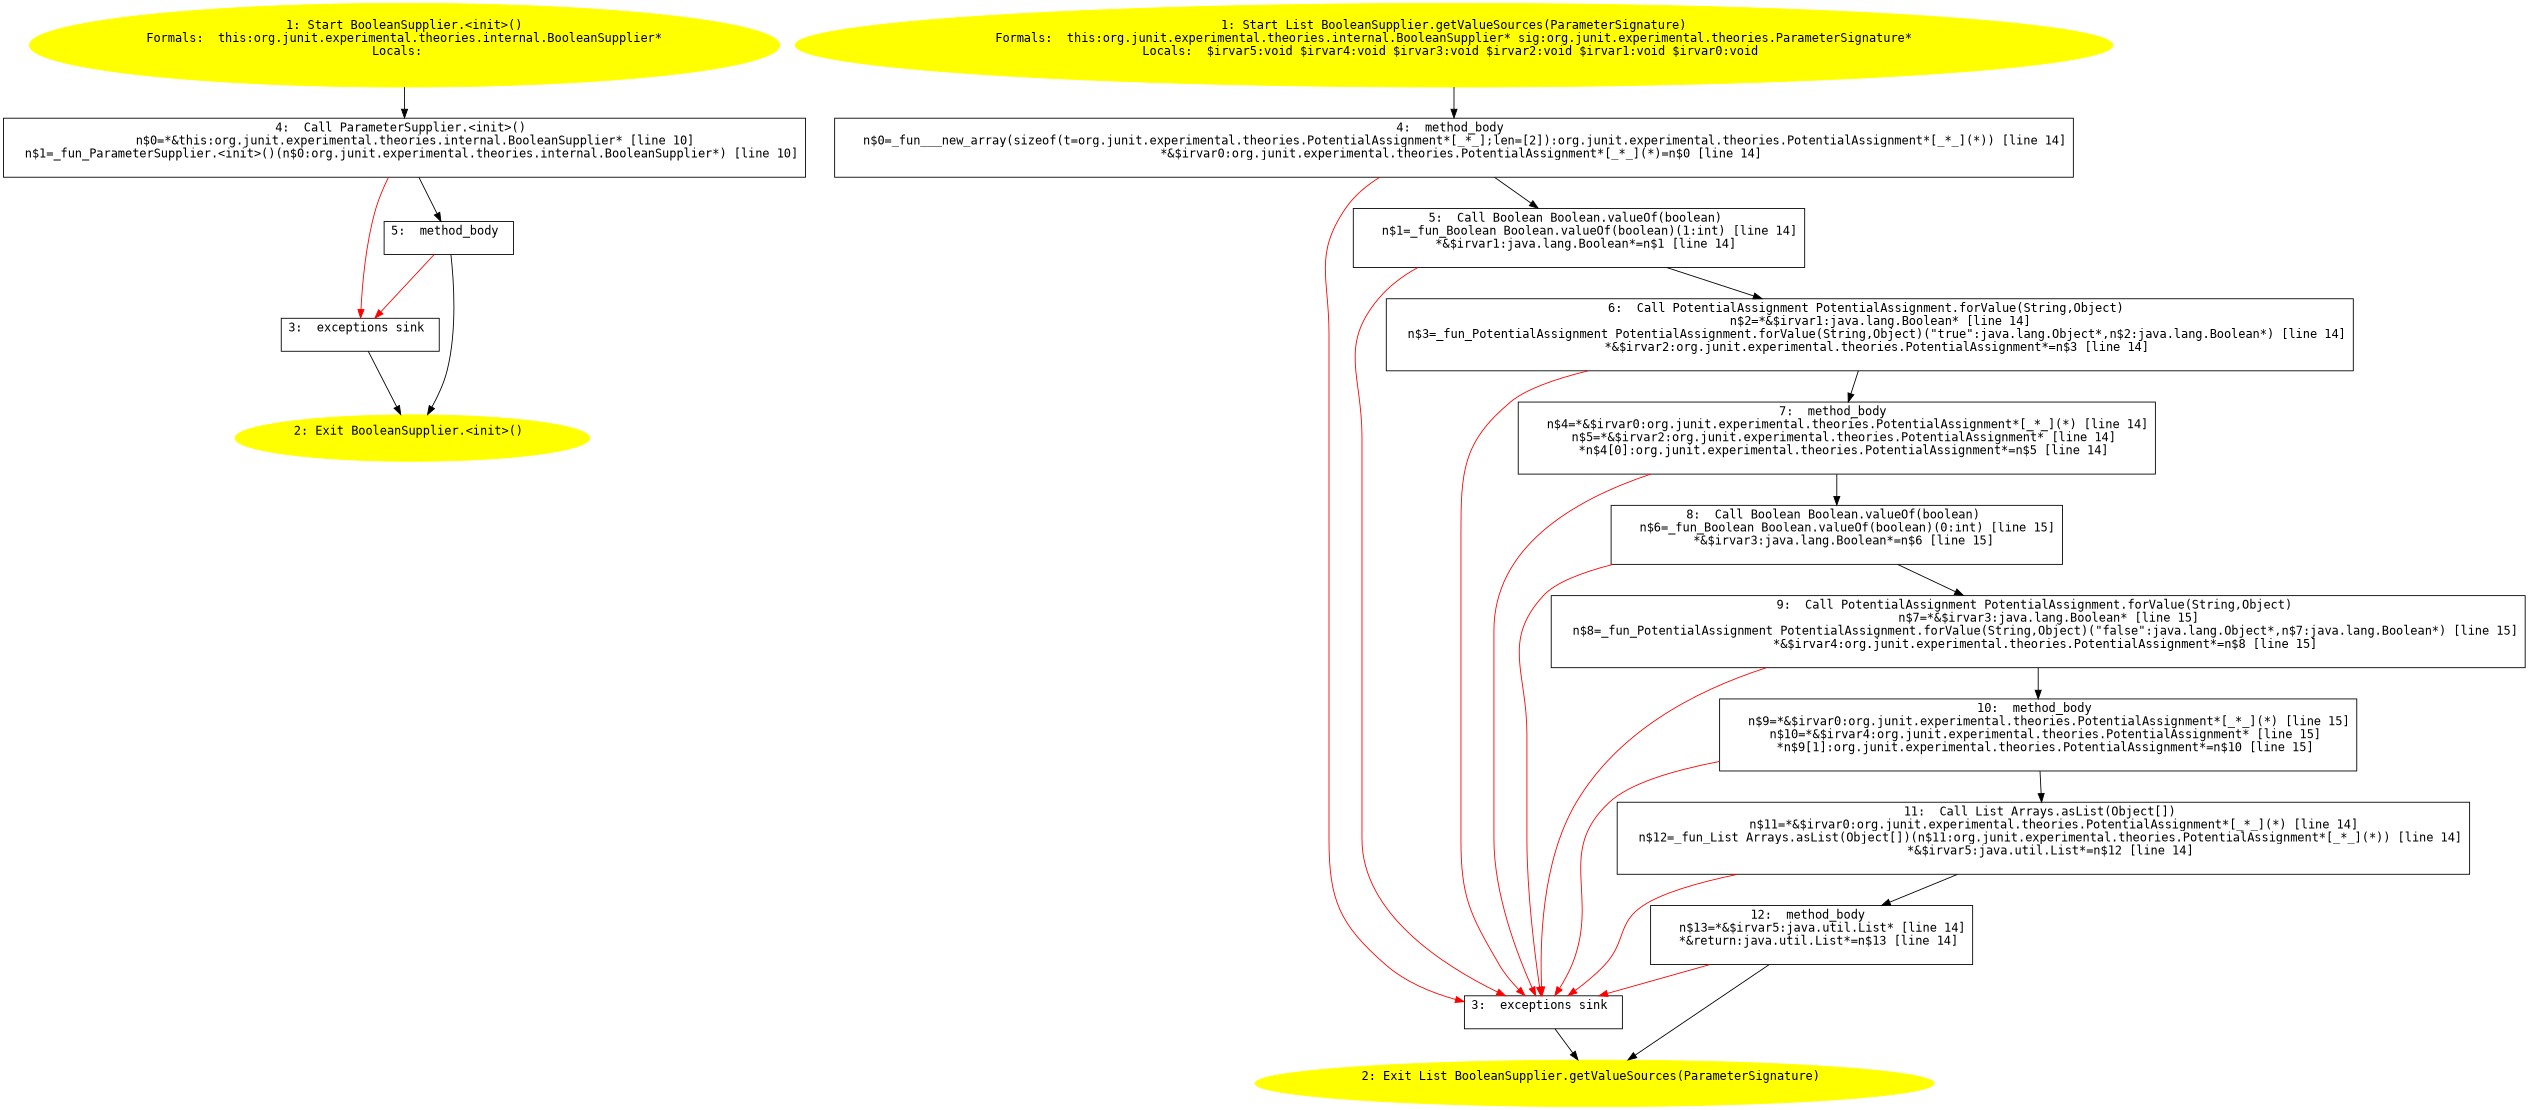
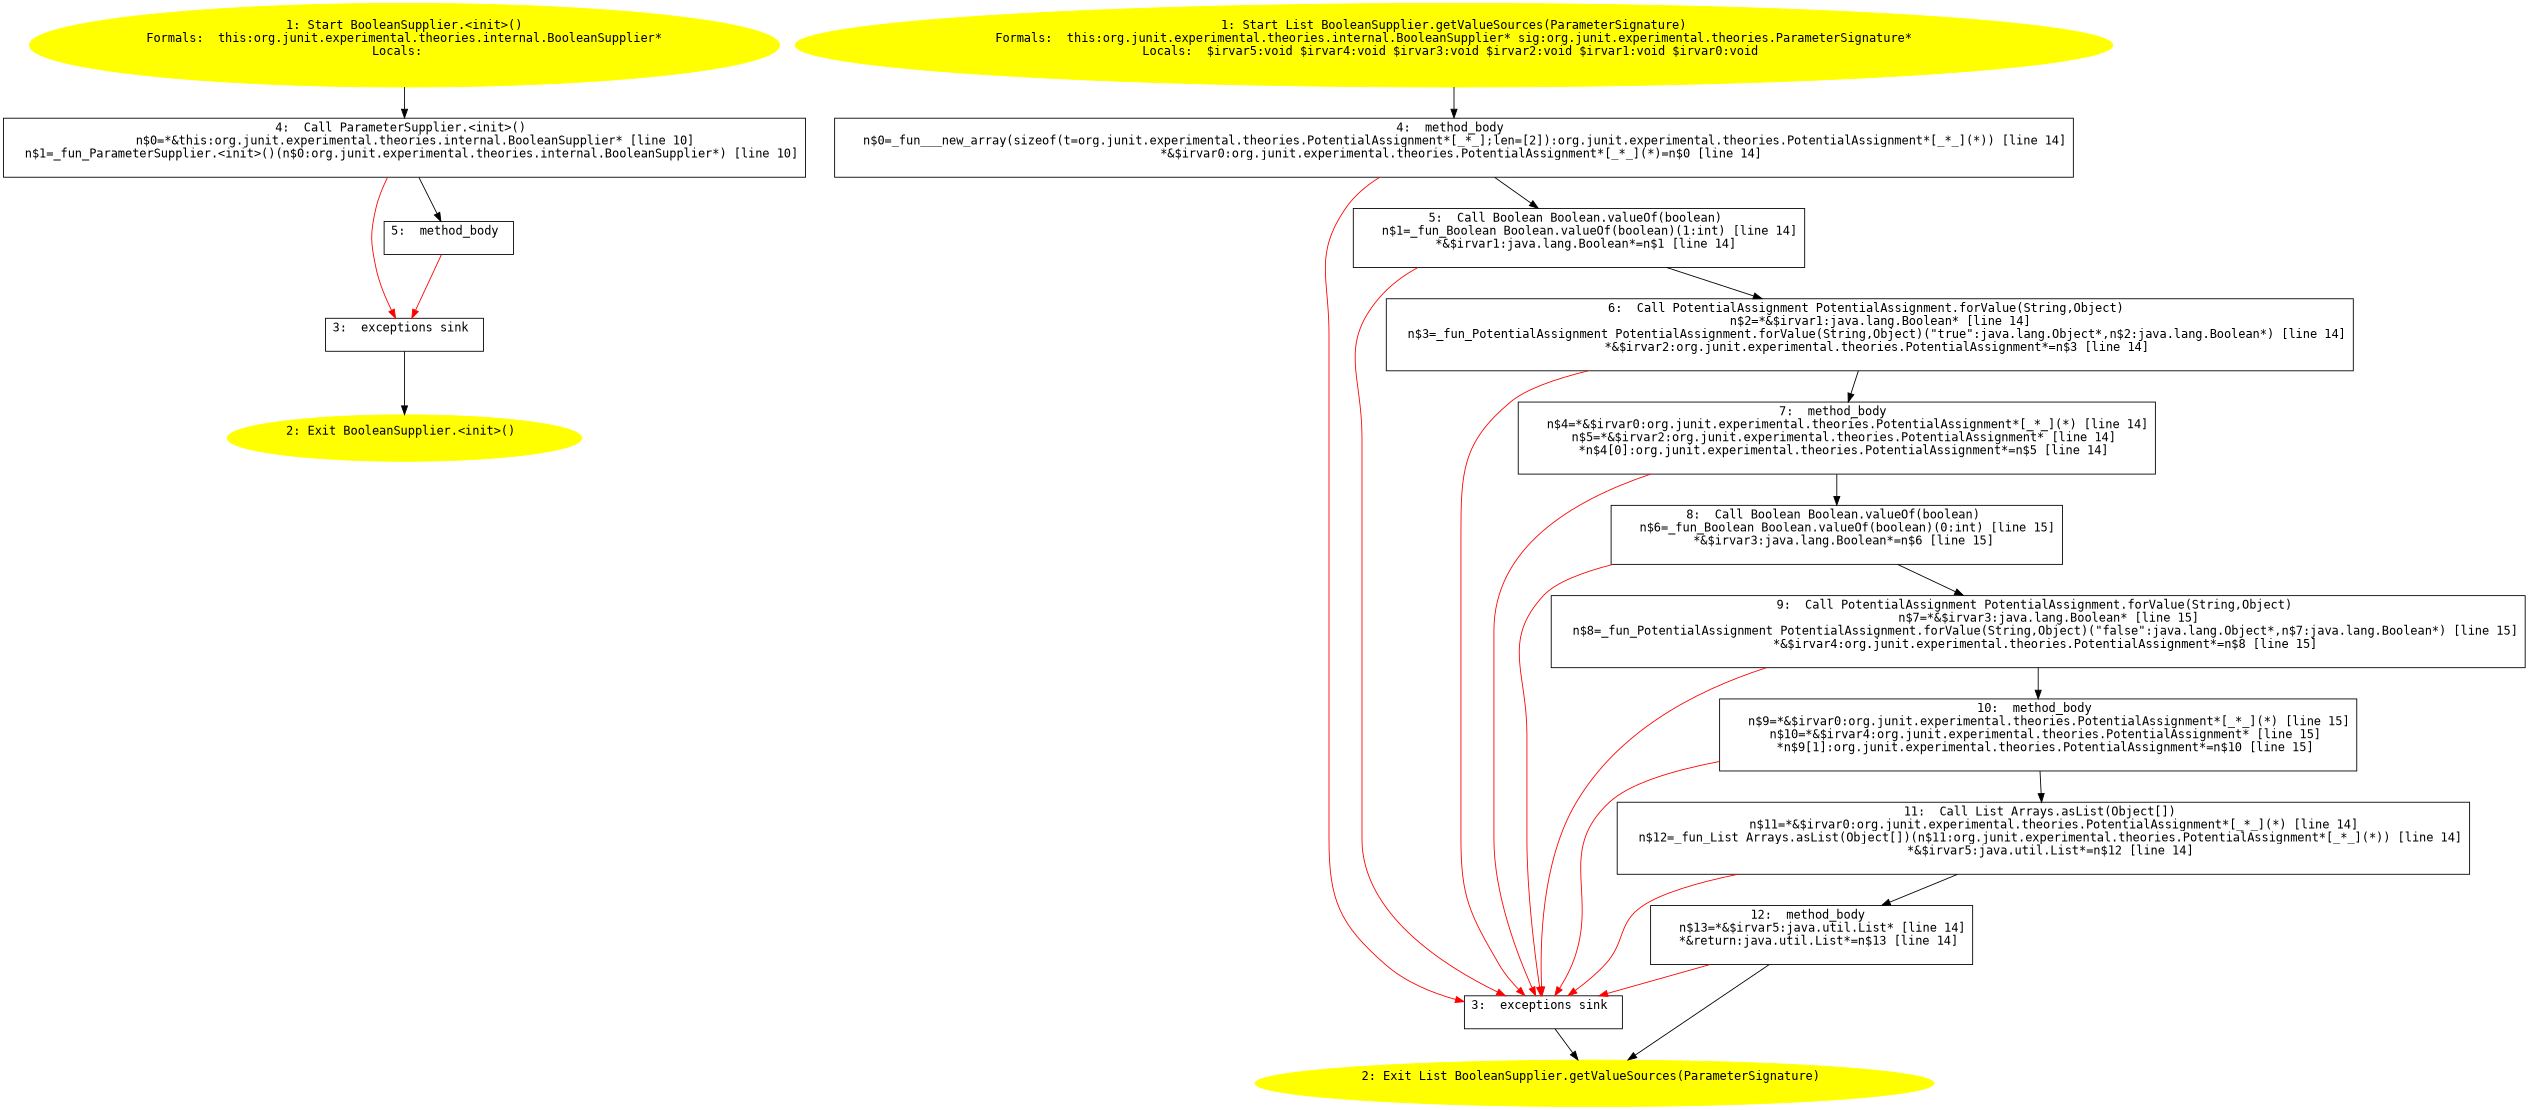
(453, 333) -> none
